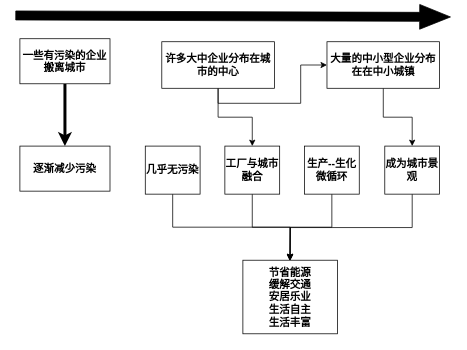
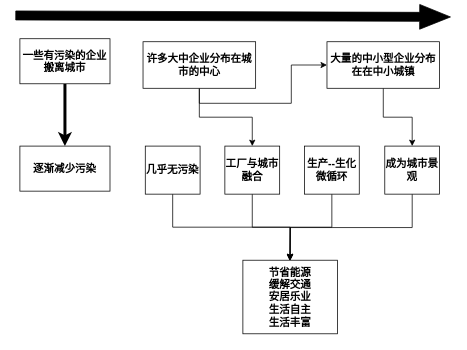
(218, 65) -> (199, 65)
